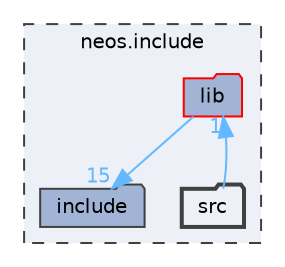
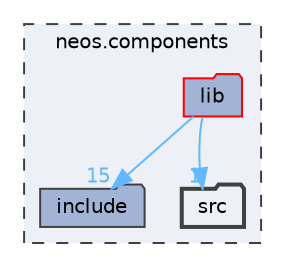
(143, 43) -> (143, 43)
(226, 163) -> (200, 143)
